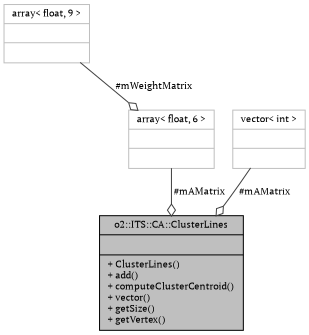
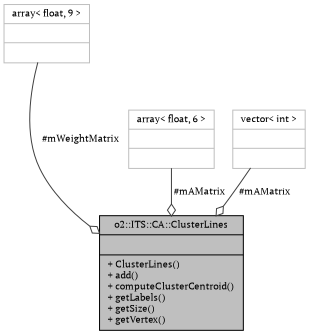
(104, 82) -> (34, 154)
(129, 298) -> (137, 298)
